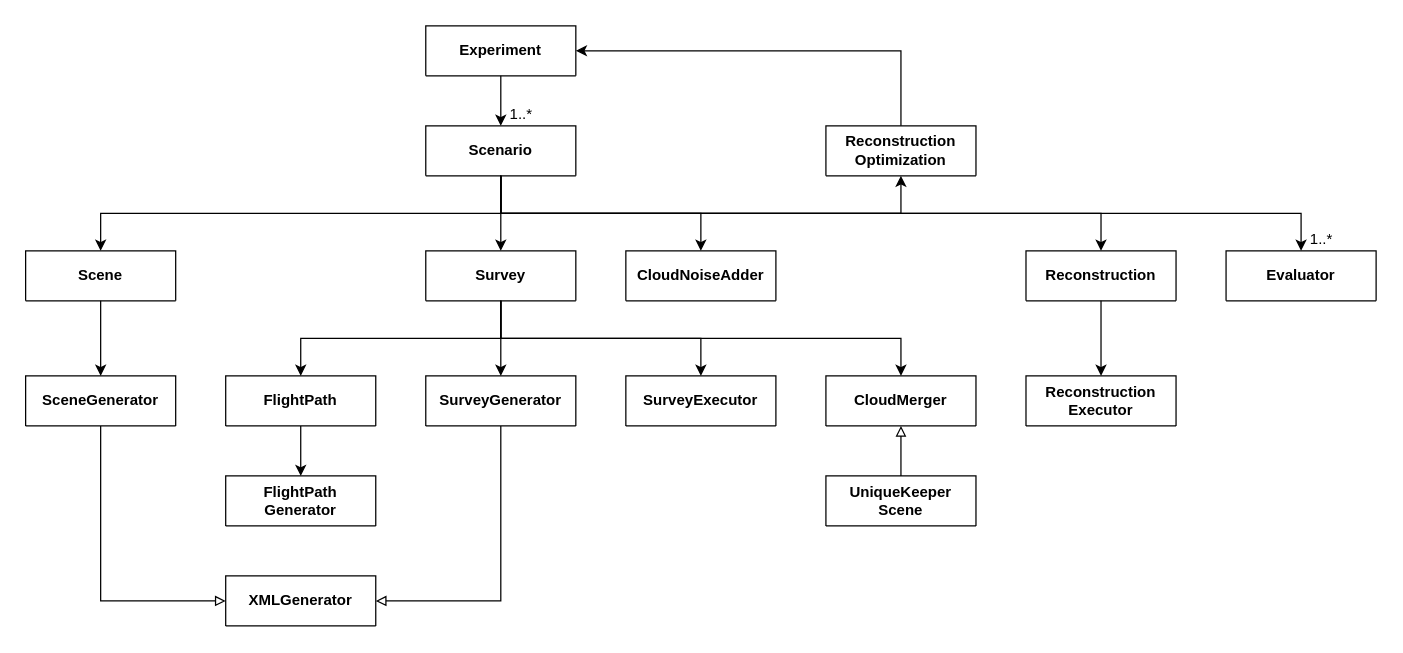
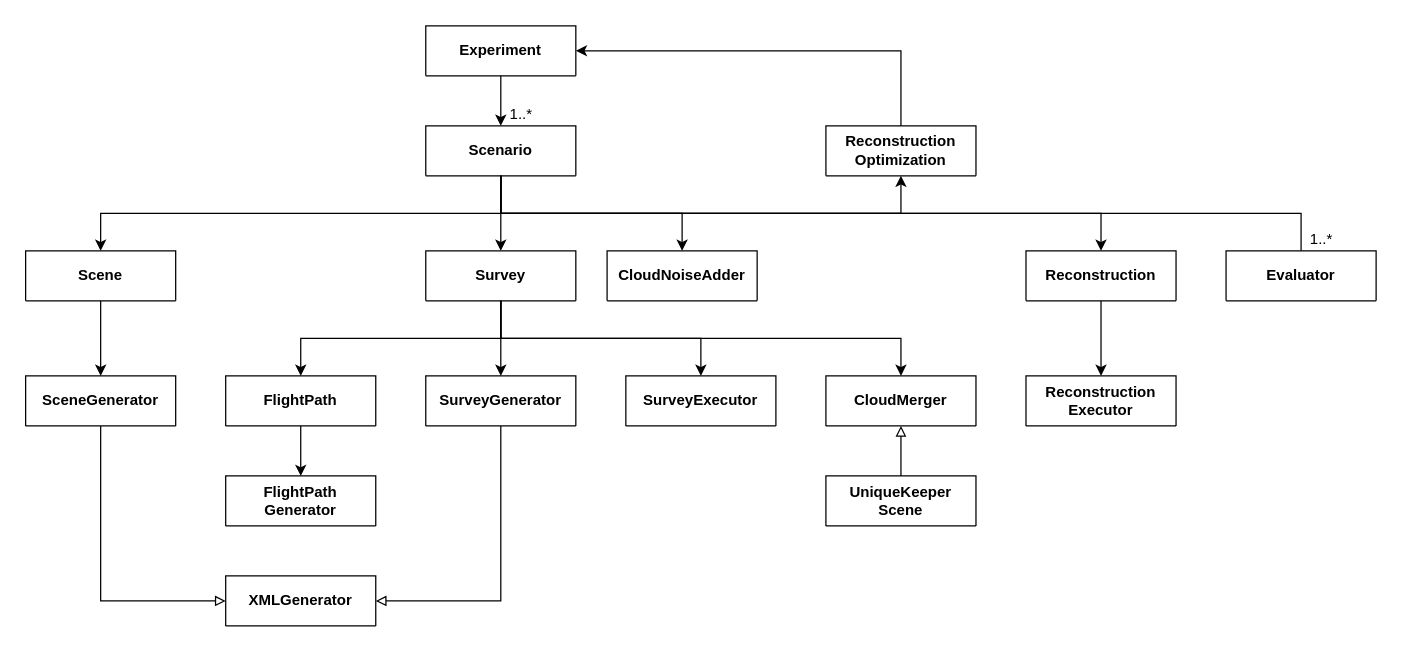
(1301, 241) -> (1301, 244)
(701, 276) -> (682, 276)
